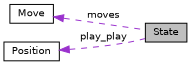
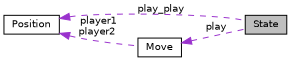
(102, 15) -> (215, 27)
none -> (103, 42)
